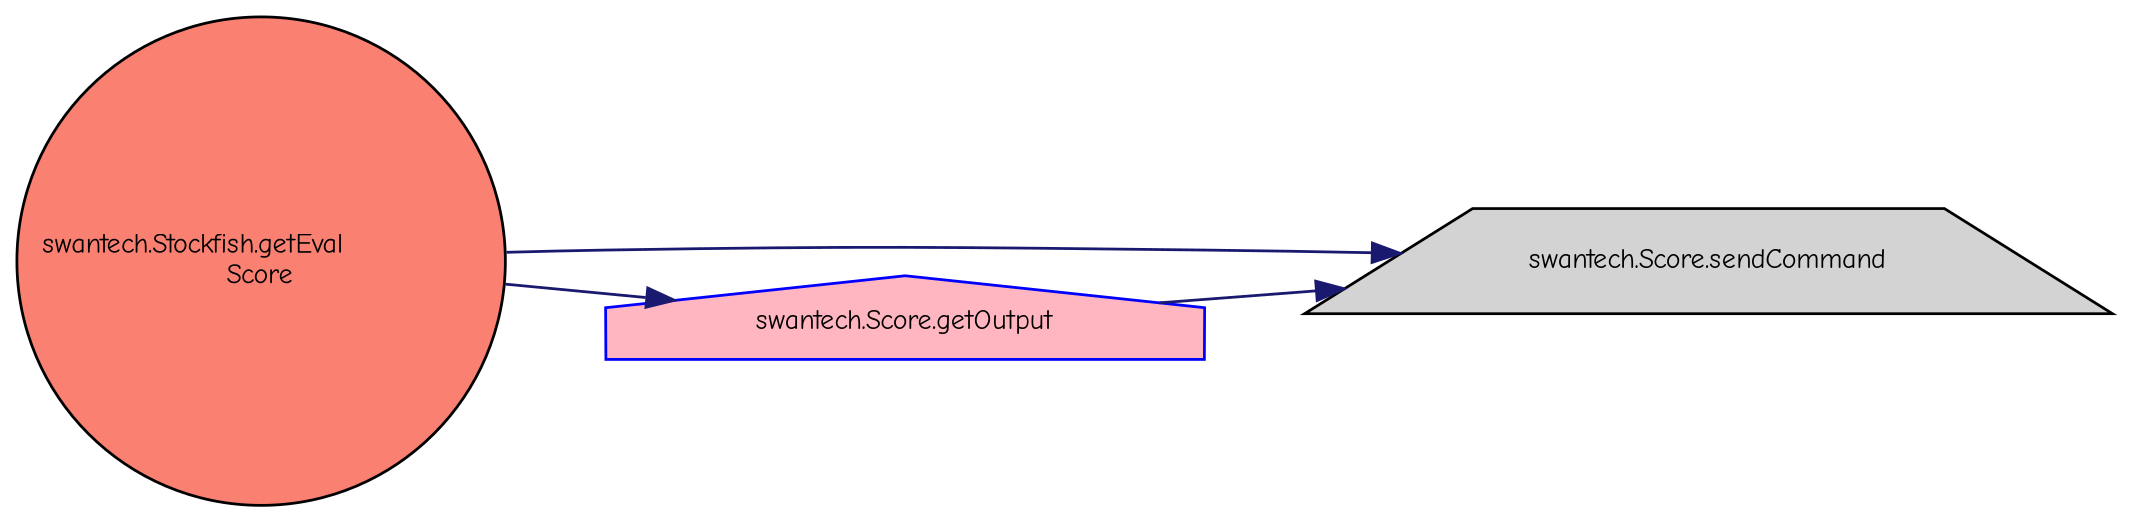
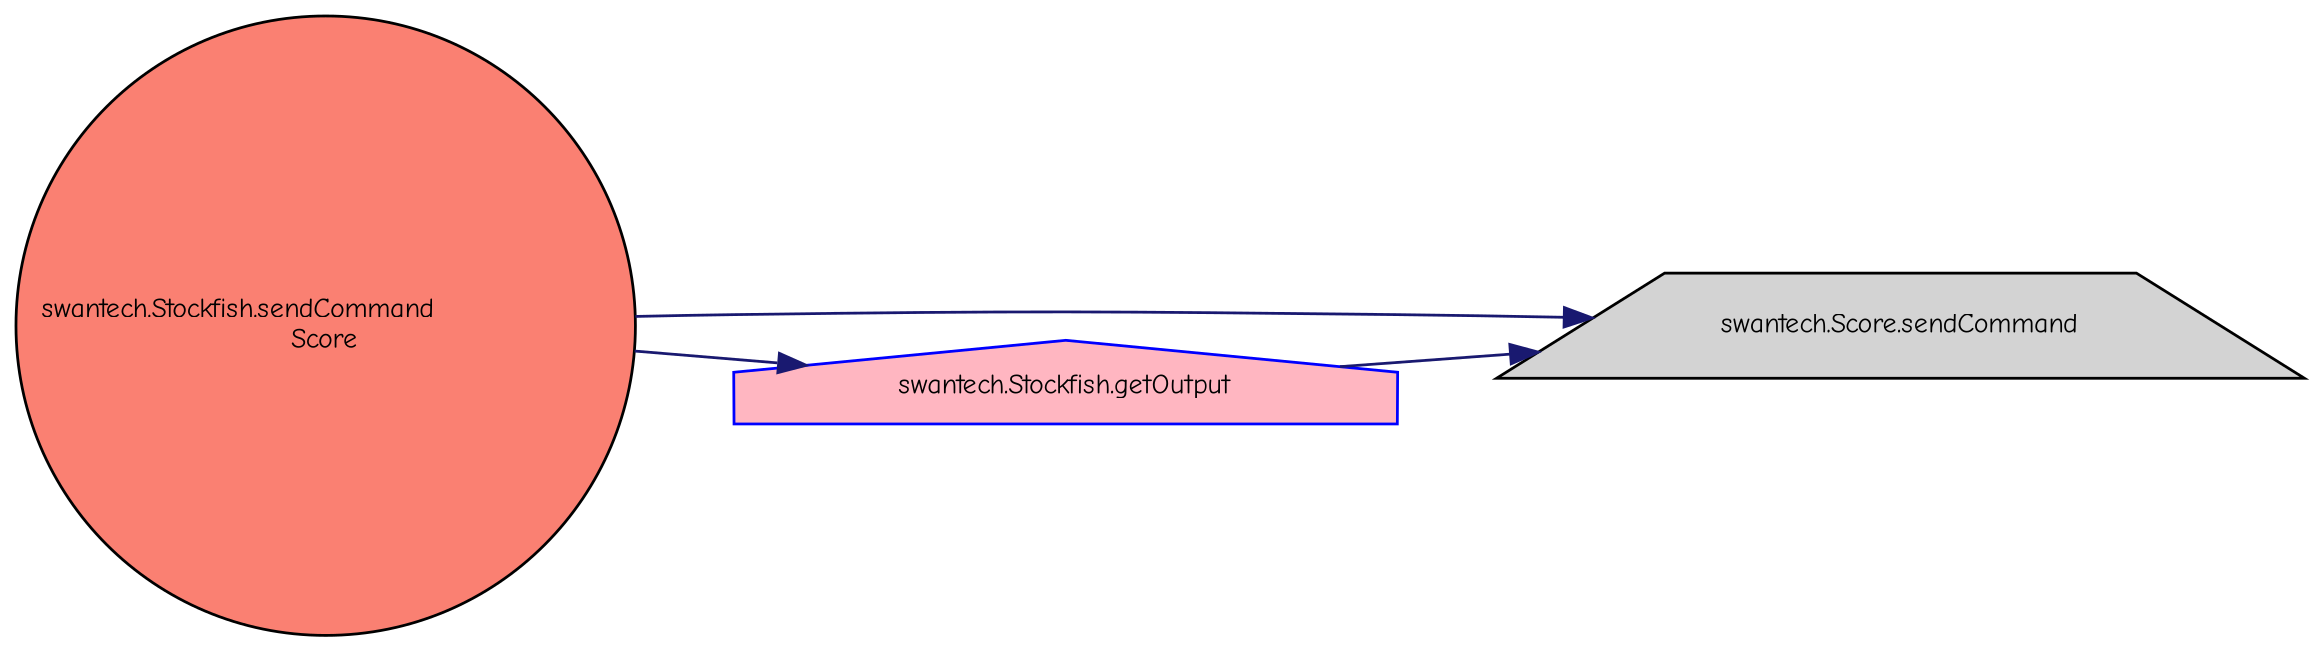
(261, 261) -> (326, 326)
(905, 322) -> (1066, 387)
